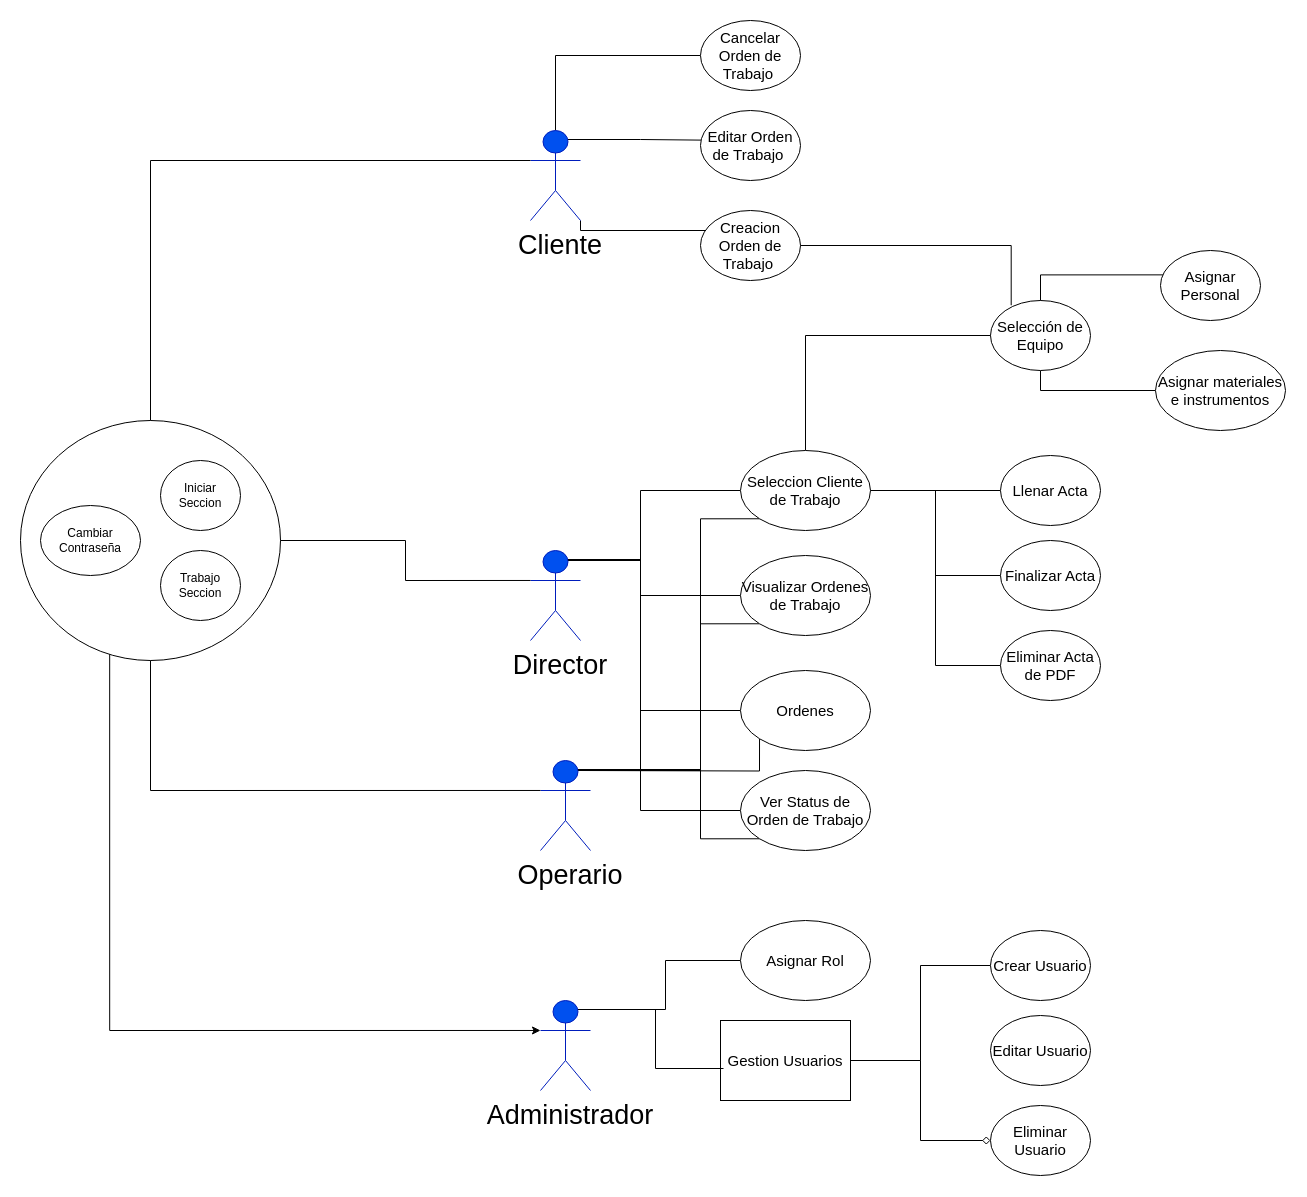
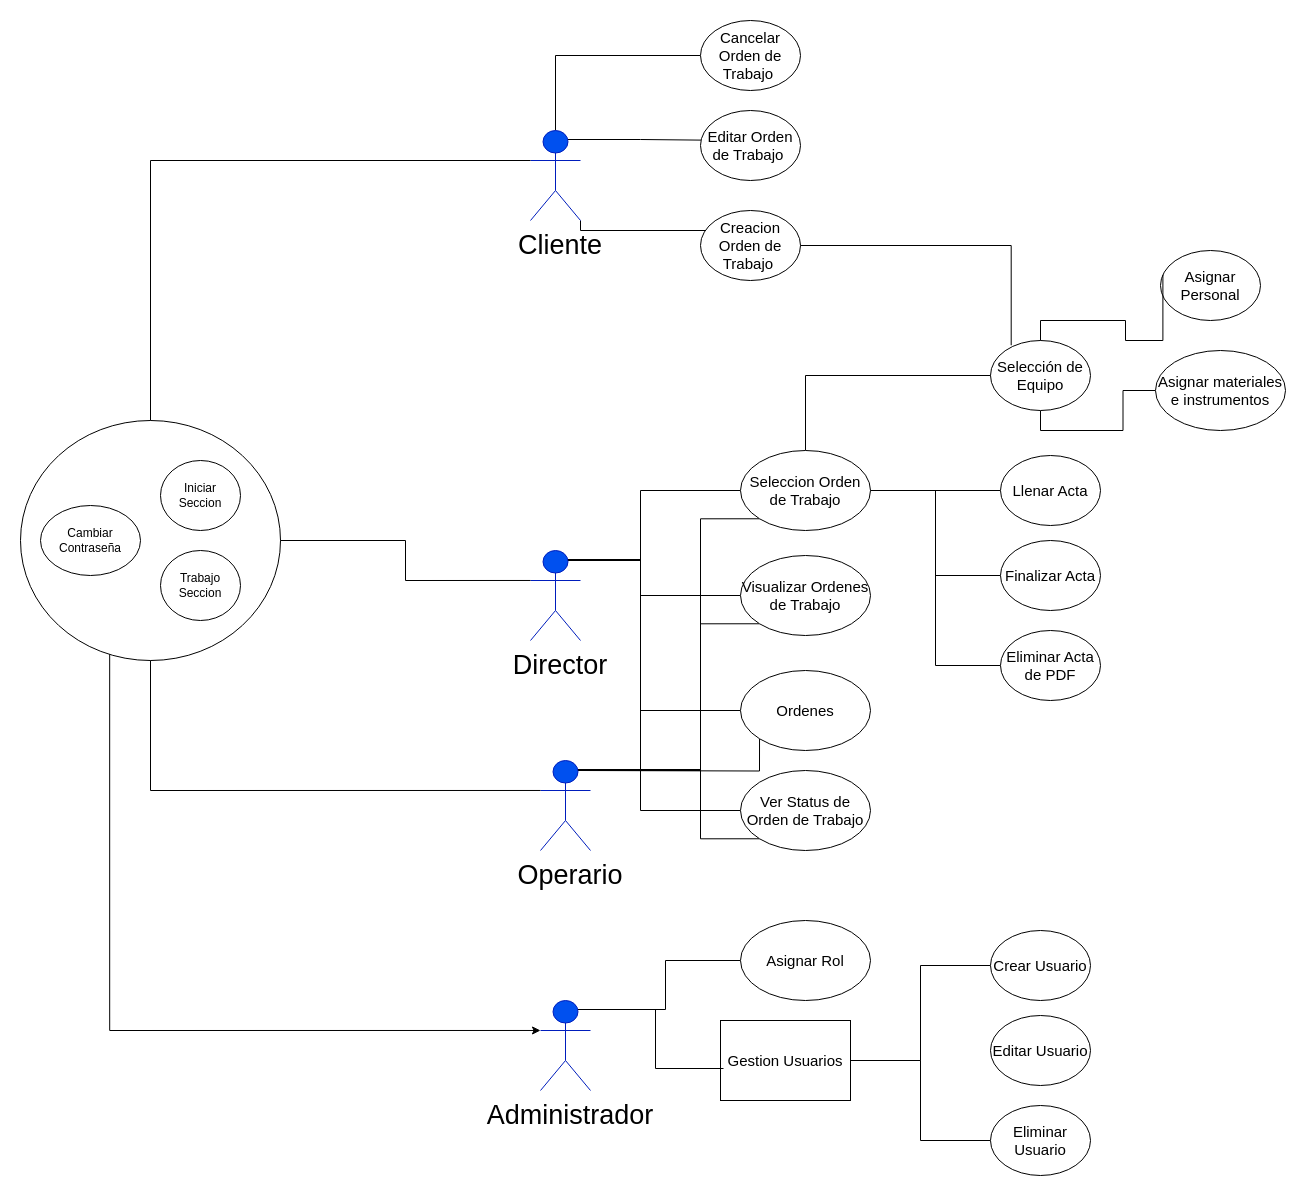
(1041, 336) -> (1041, 376)
(806, 491) -> (806, 491)
(982, 1141) -> (986, 1141)
